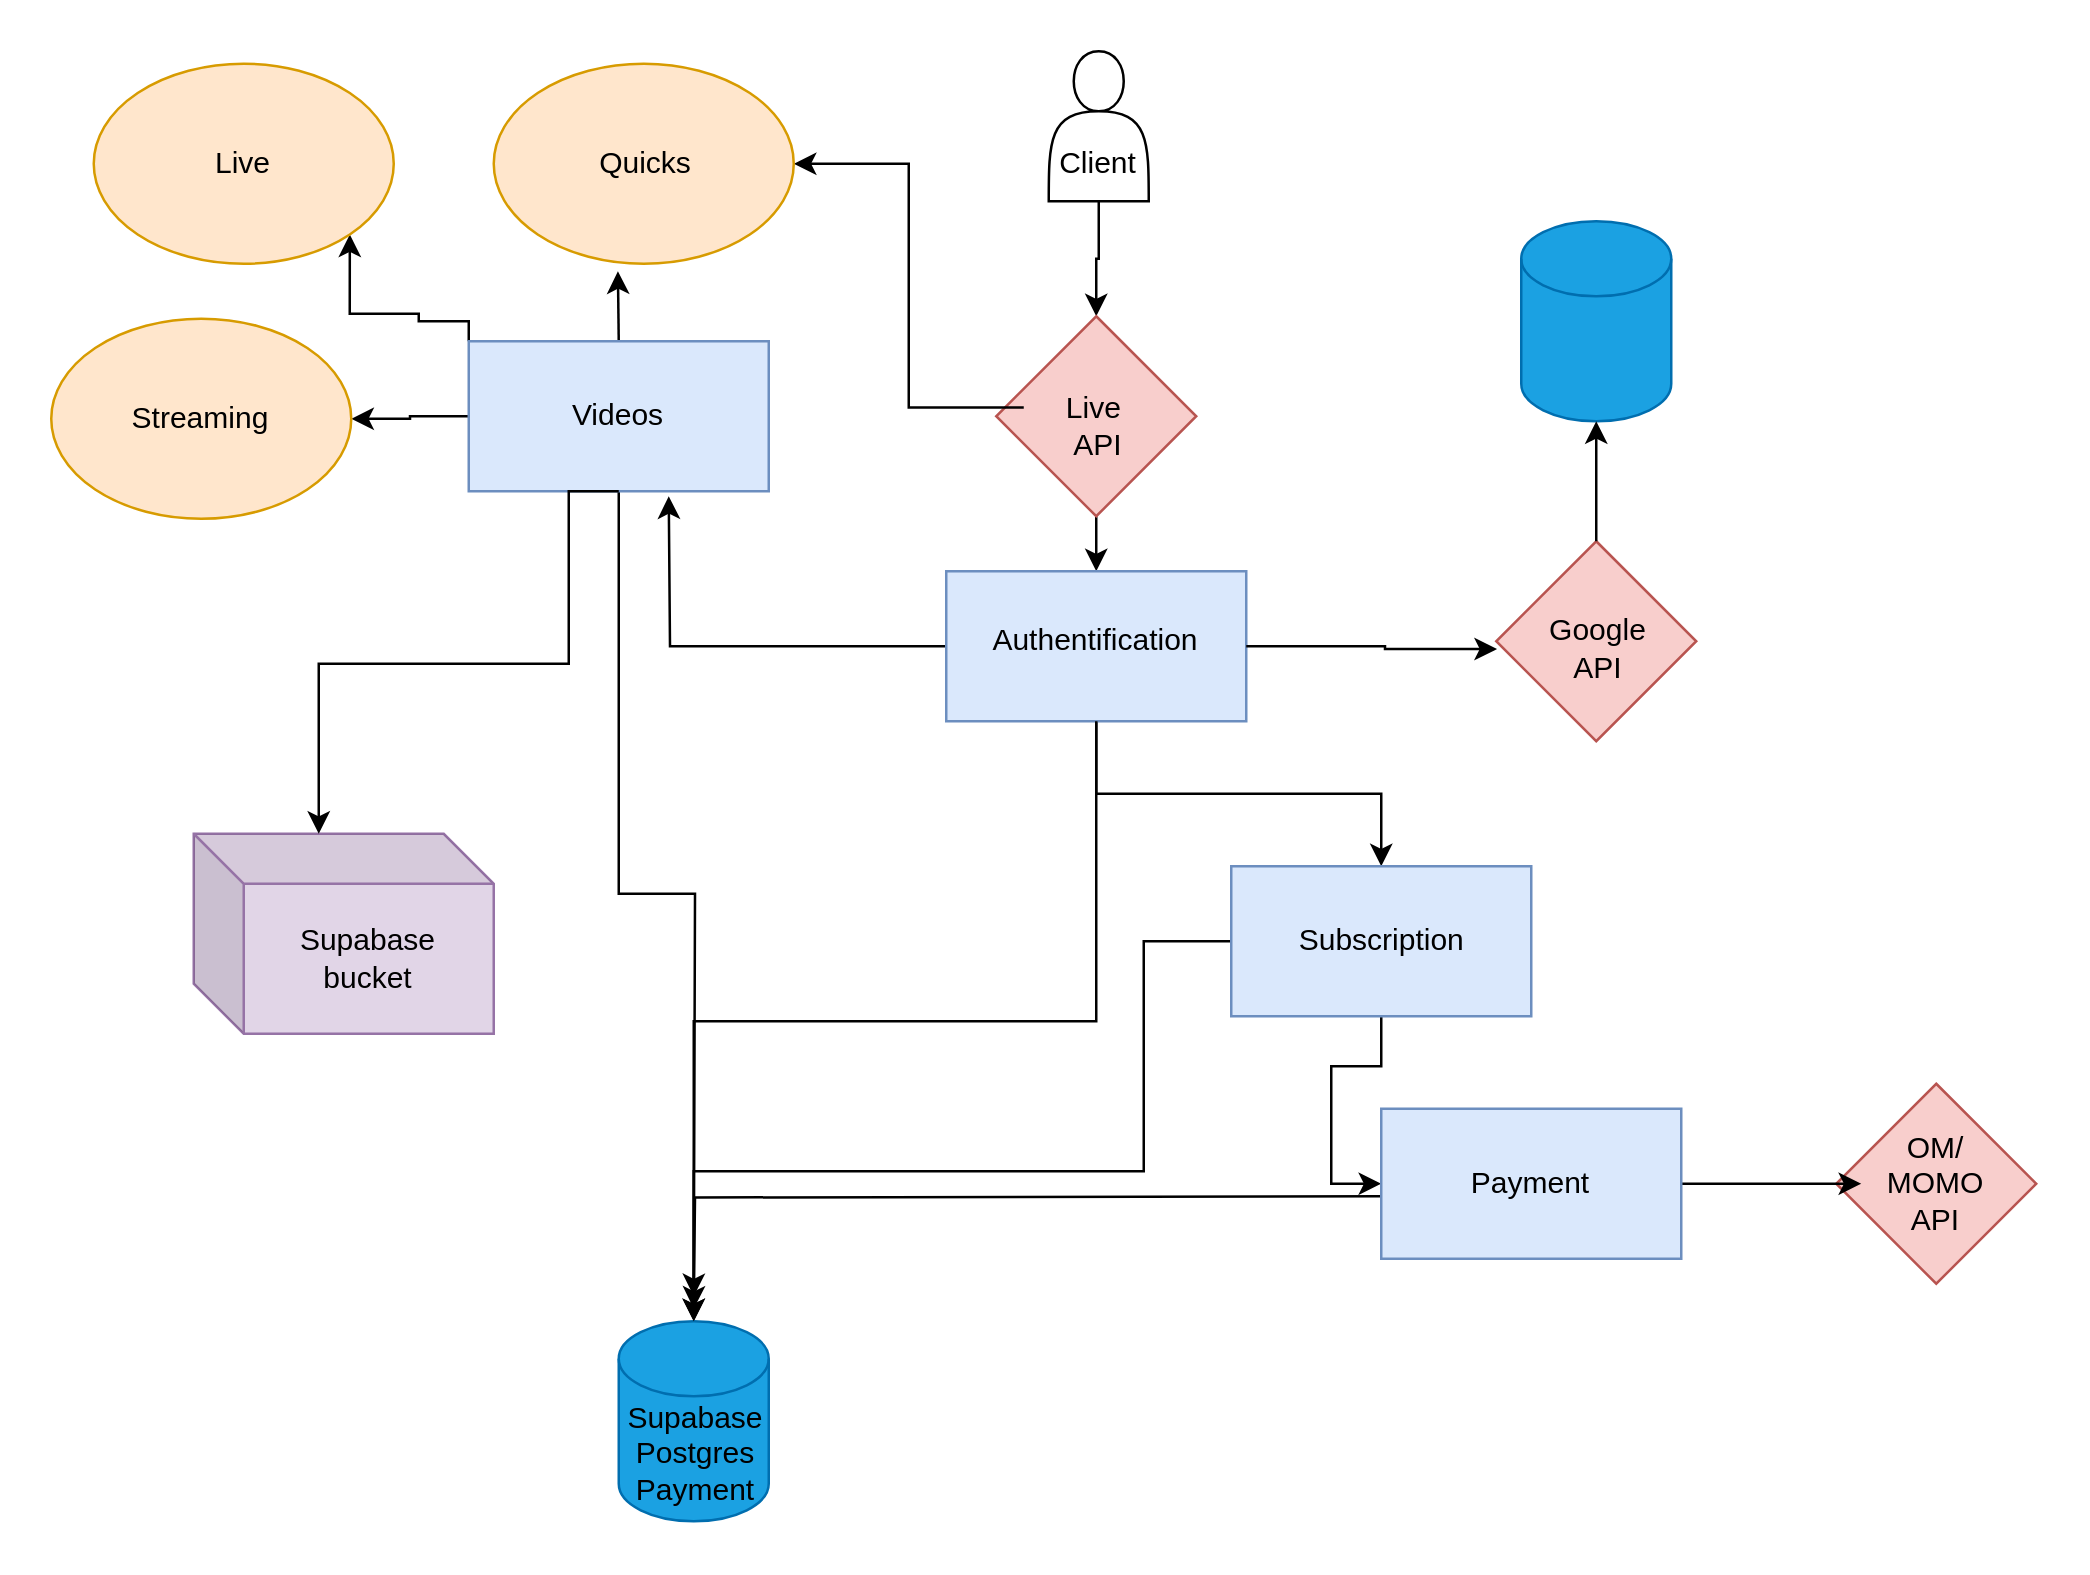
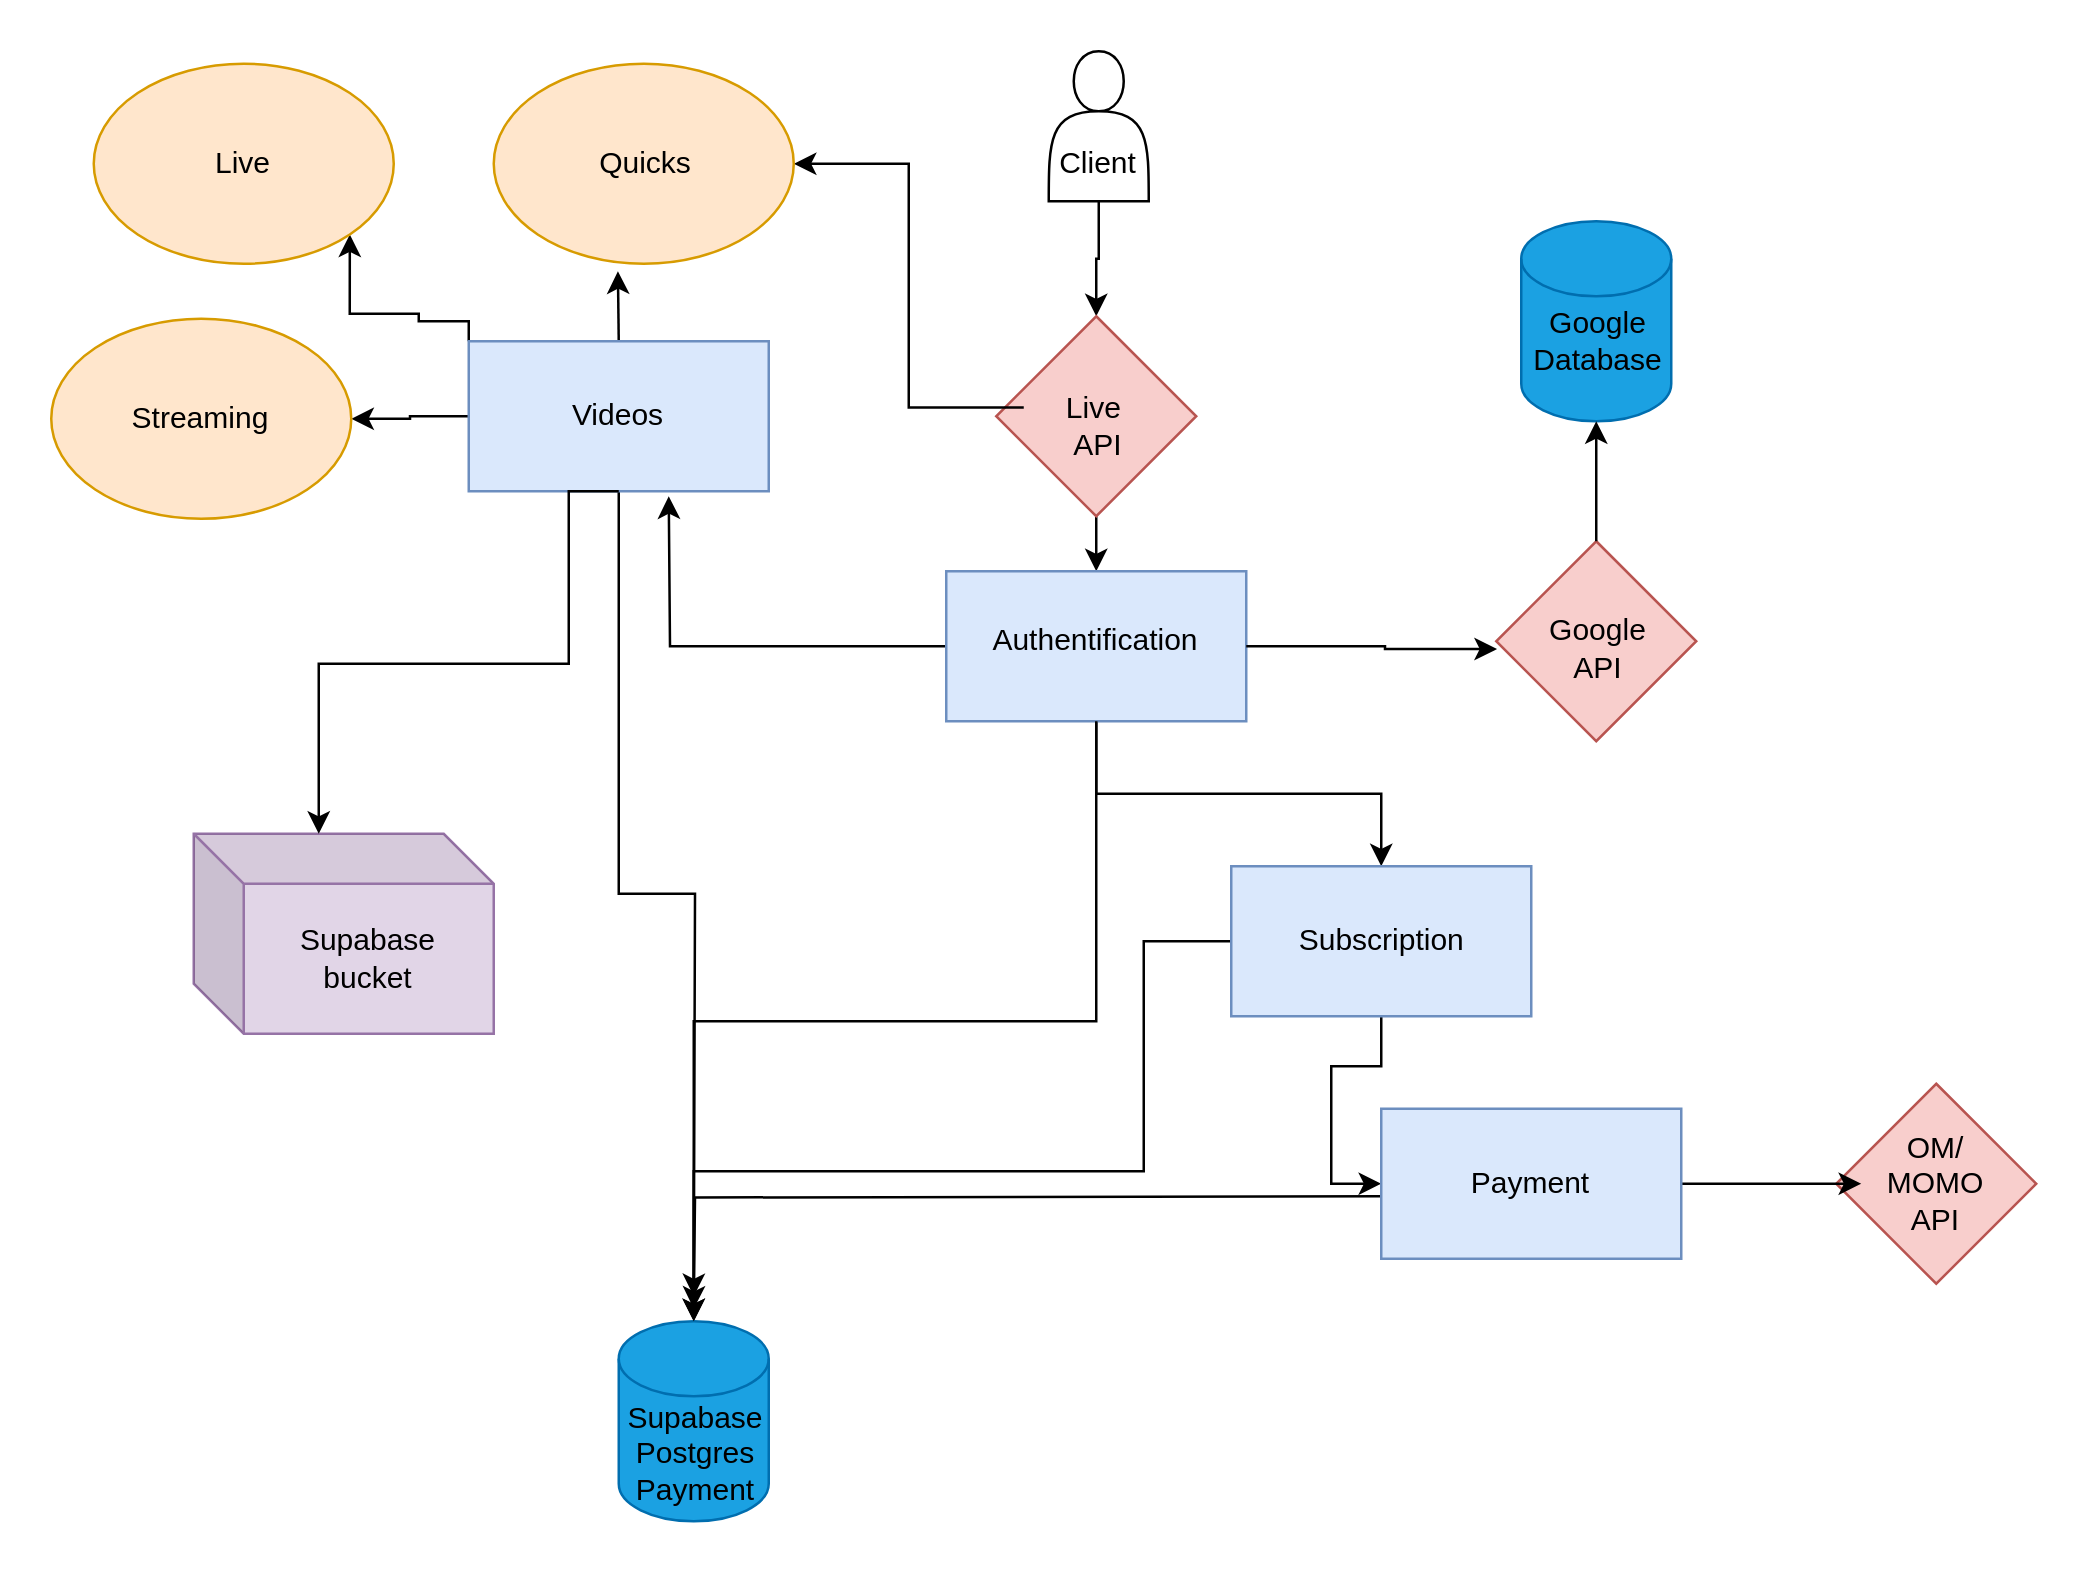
none -> (1599, 341)
